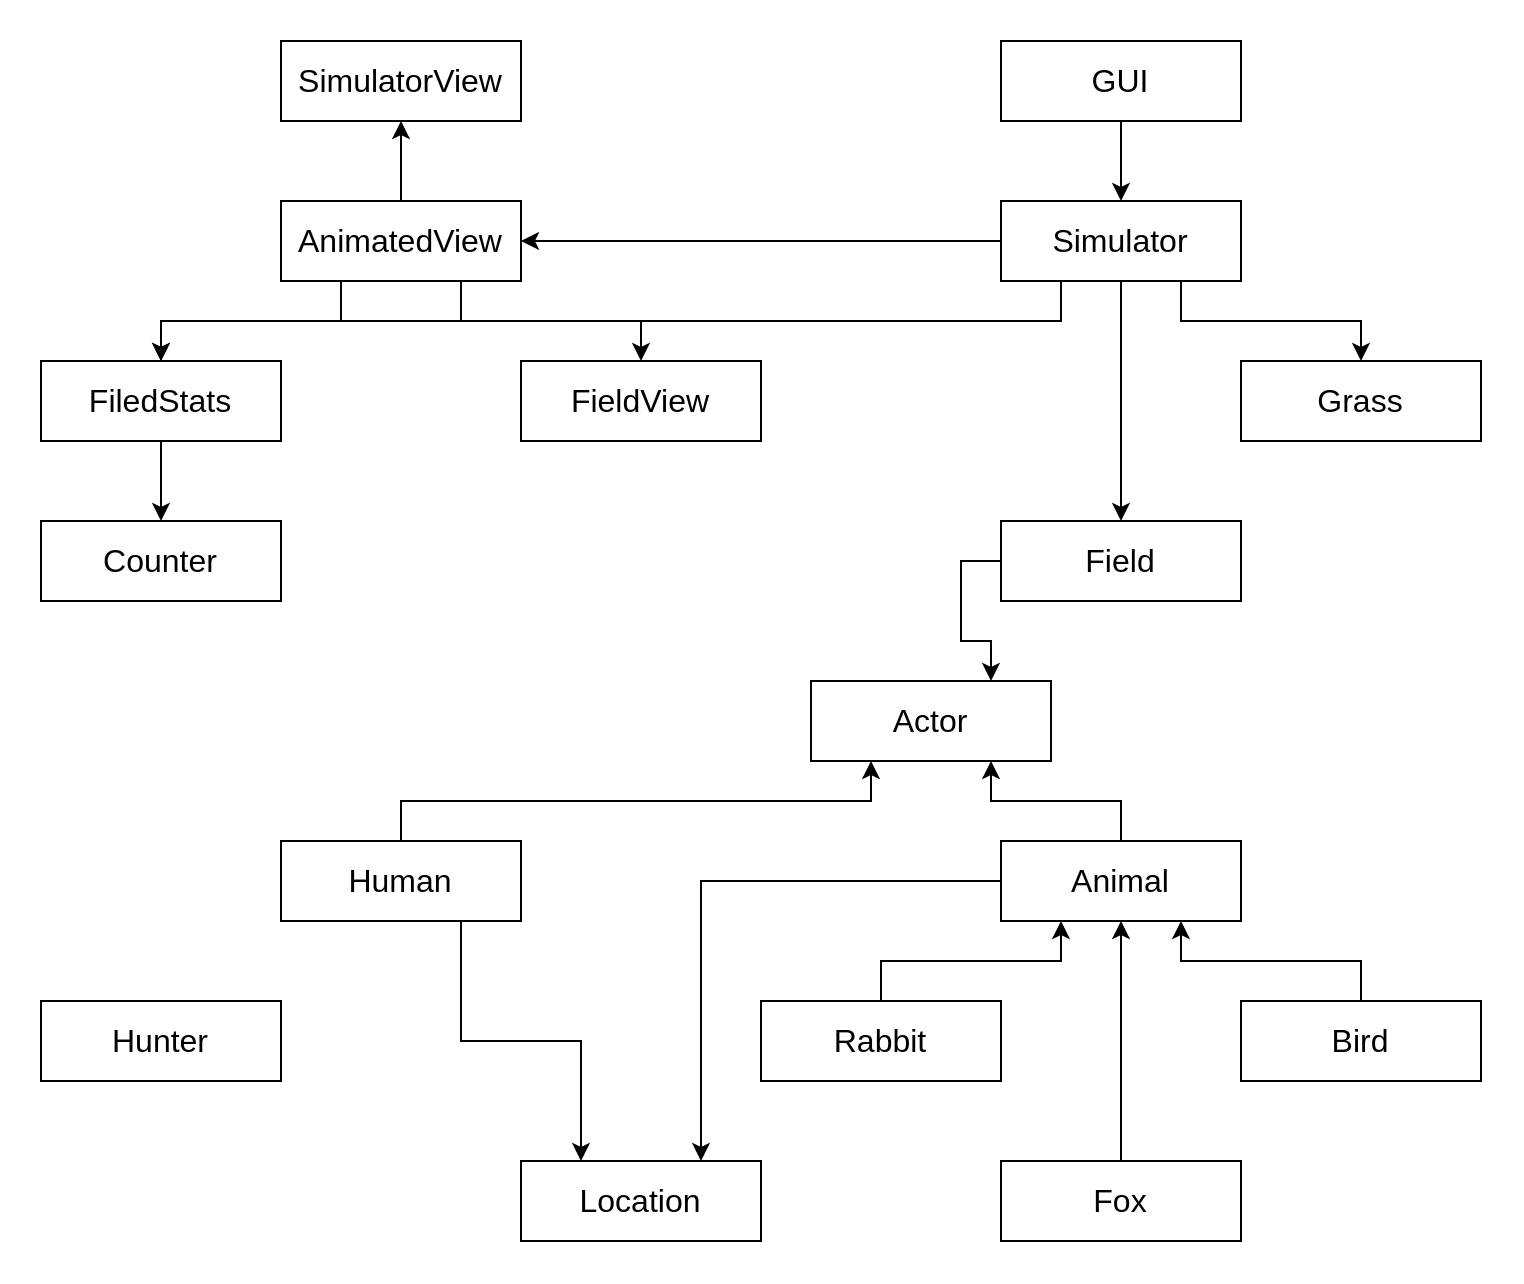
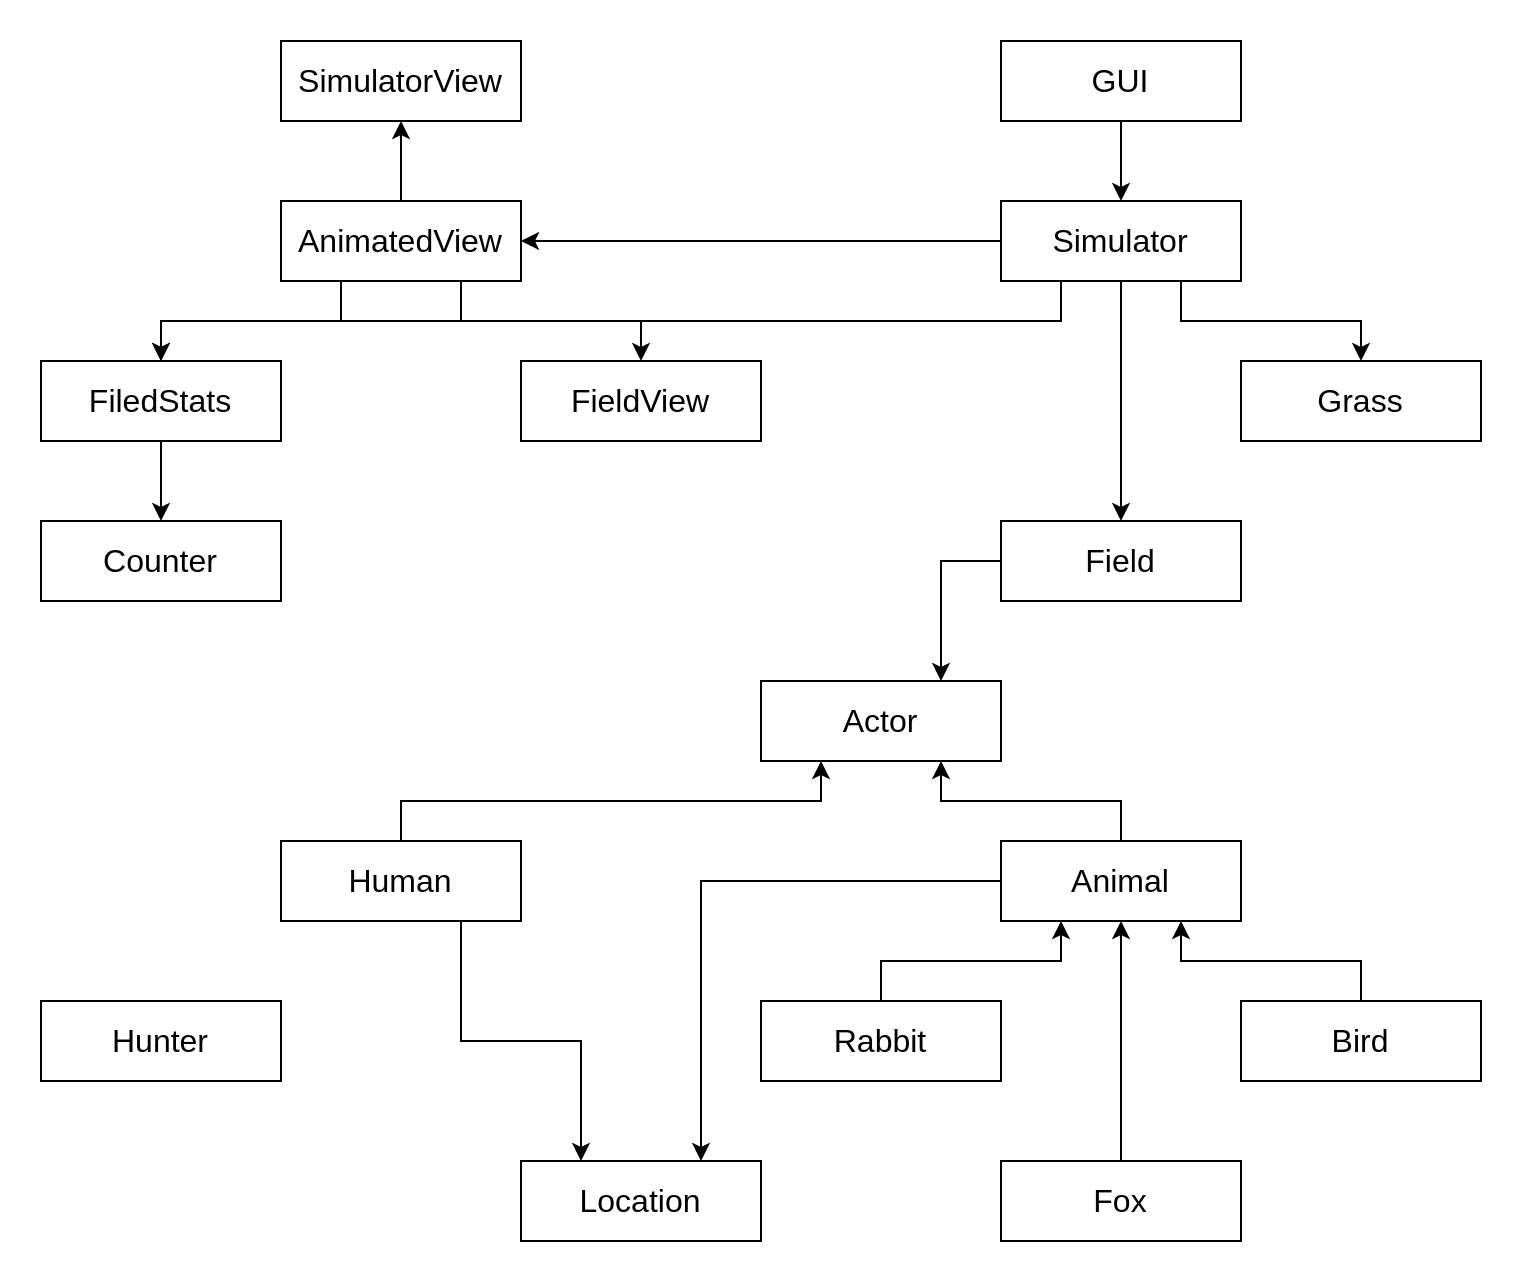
(931, 721) -> (881, 721)
